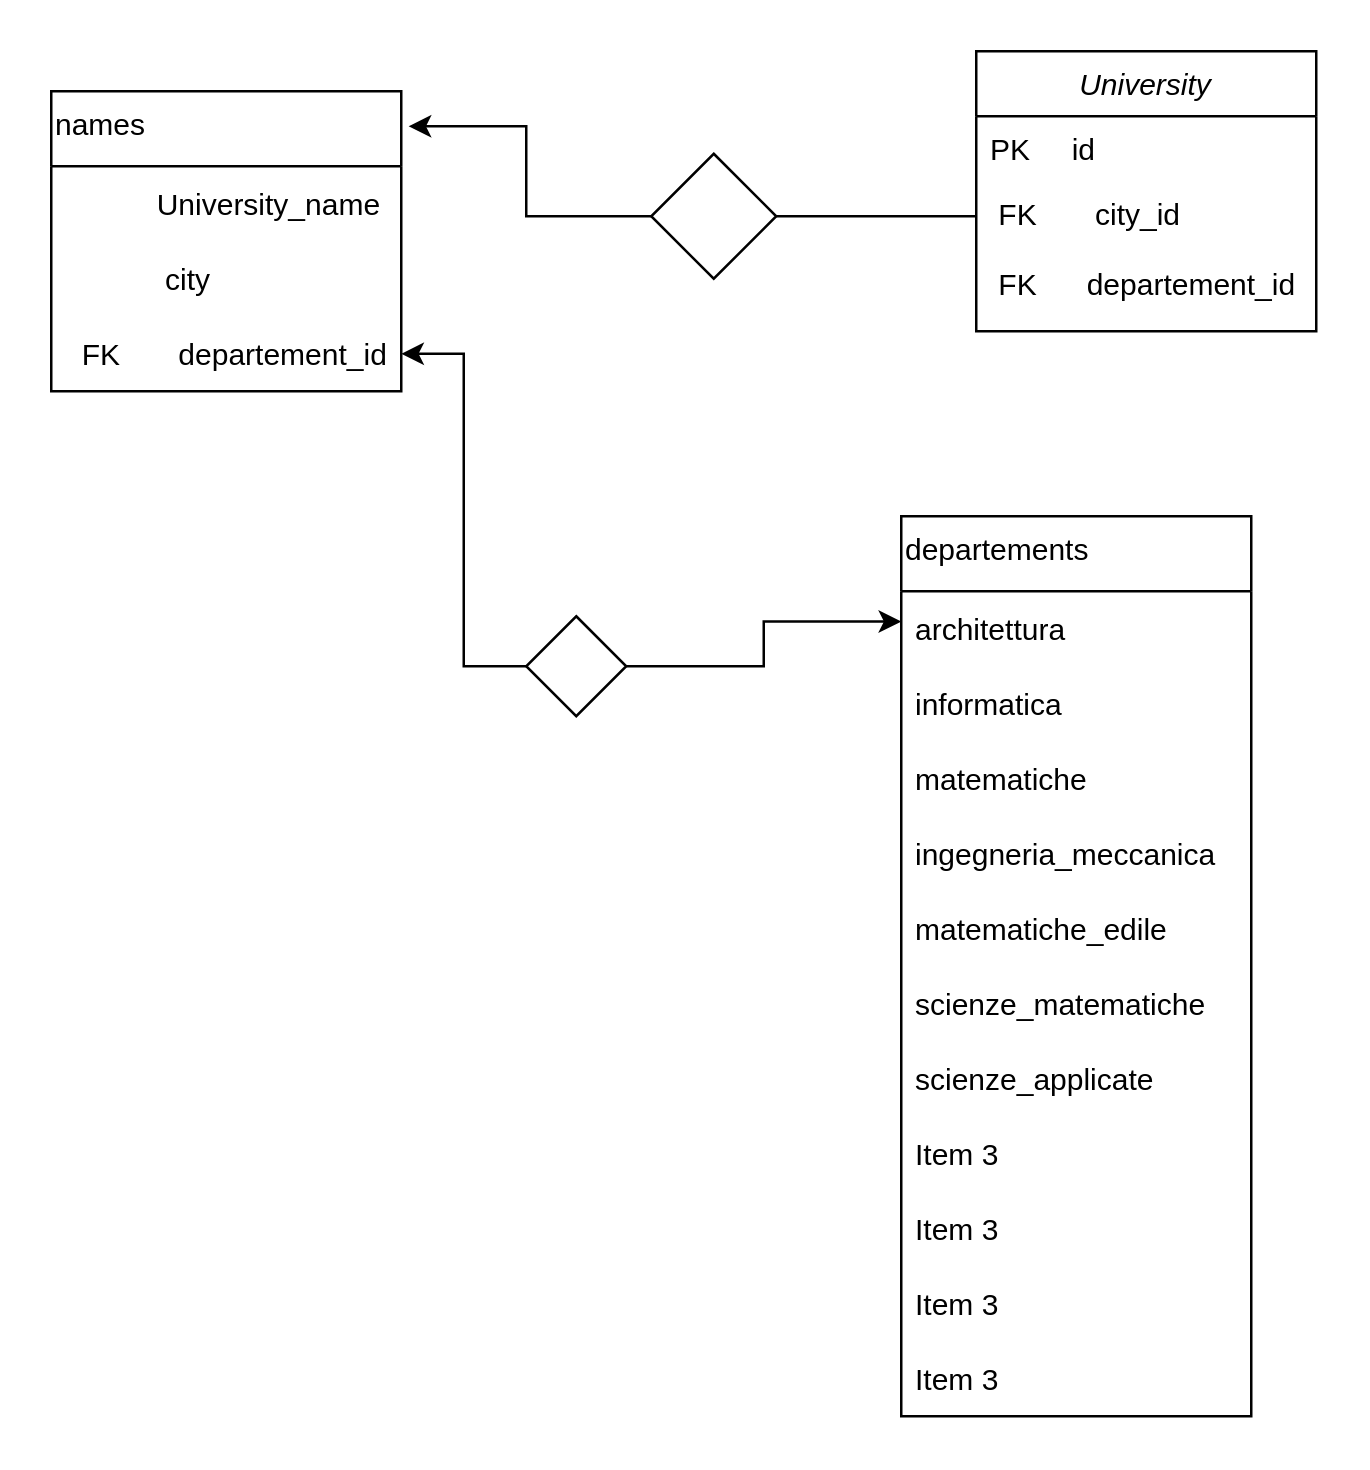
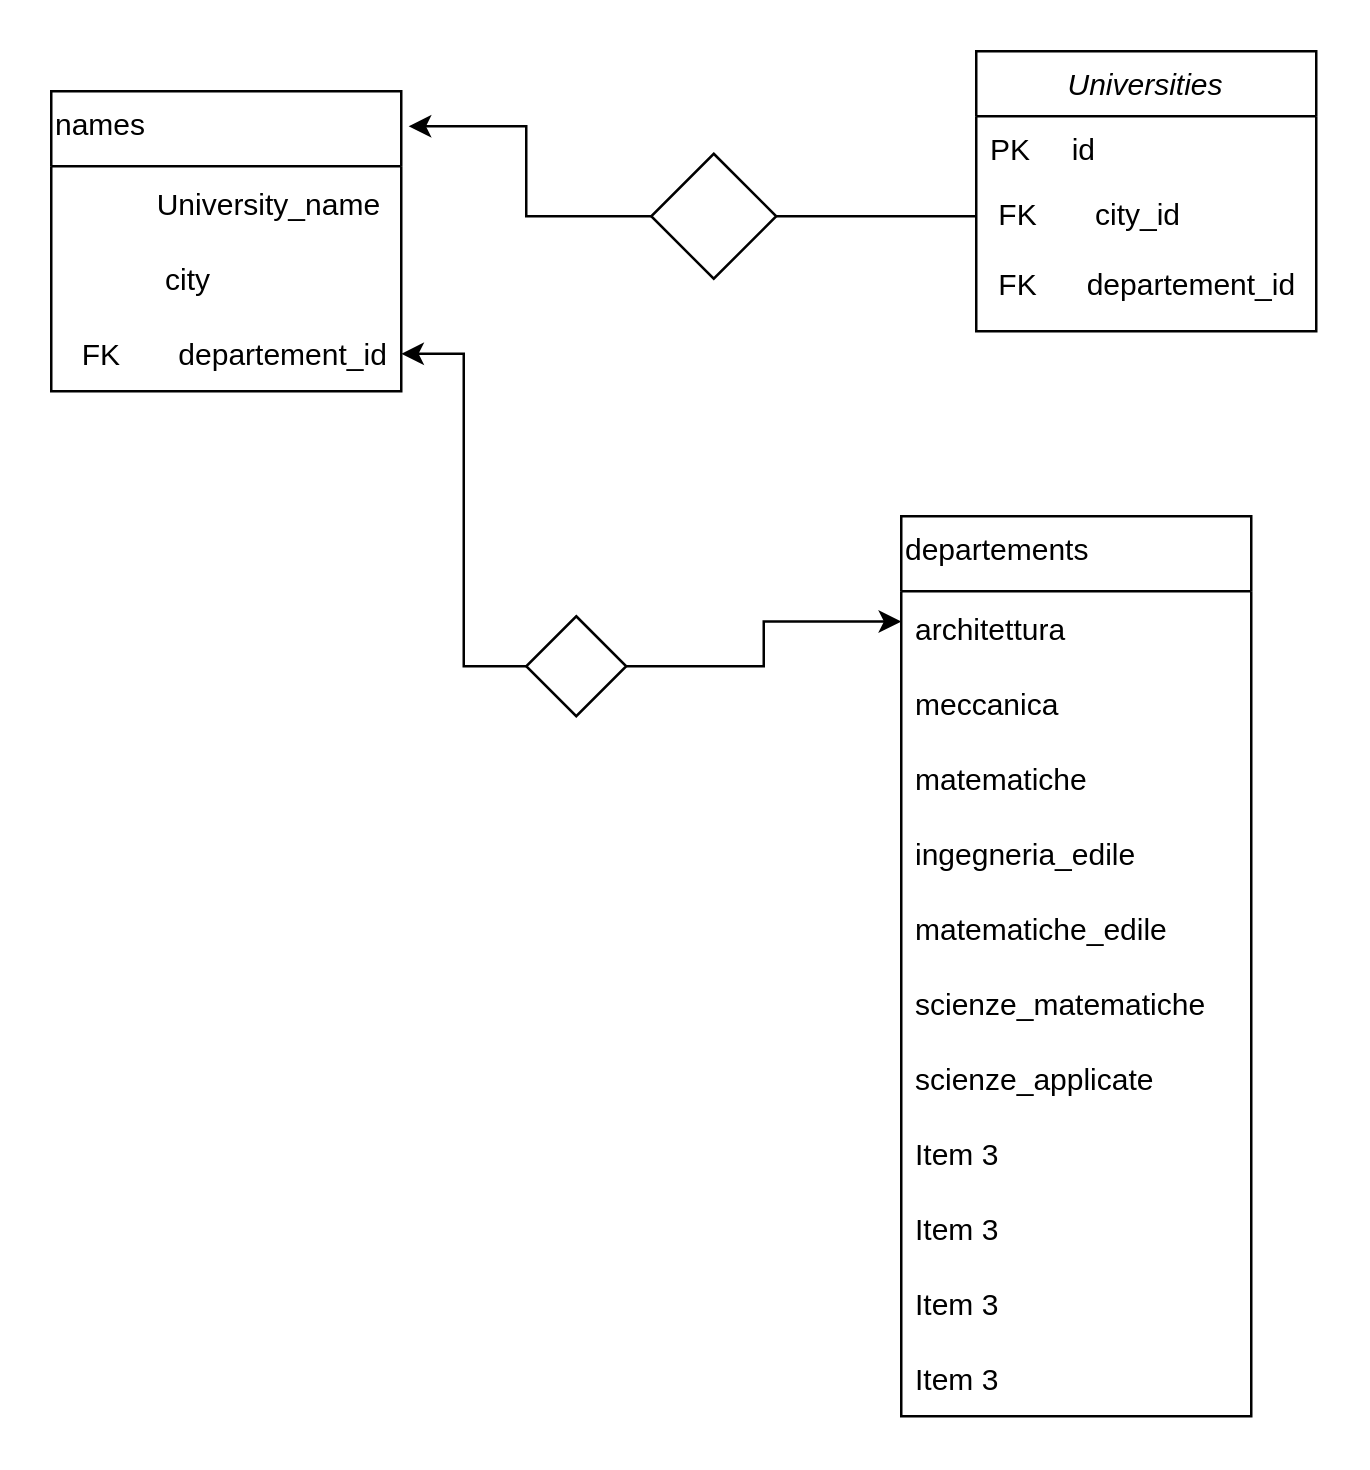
(1145, 85) -> (1145, 85)
(1000, 705) -> (987, 705)
(1071, 855) -> (1034, 855)
